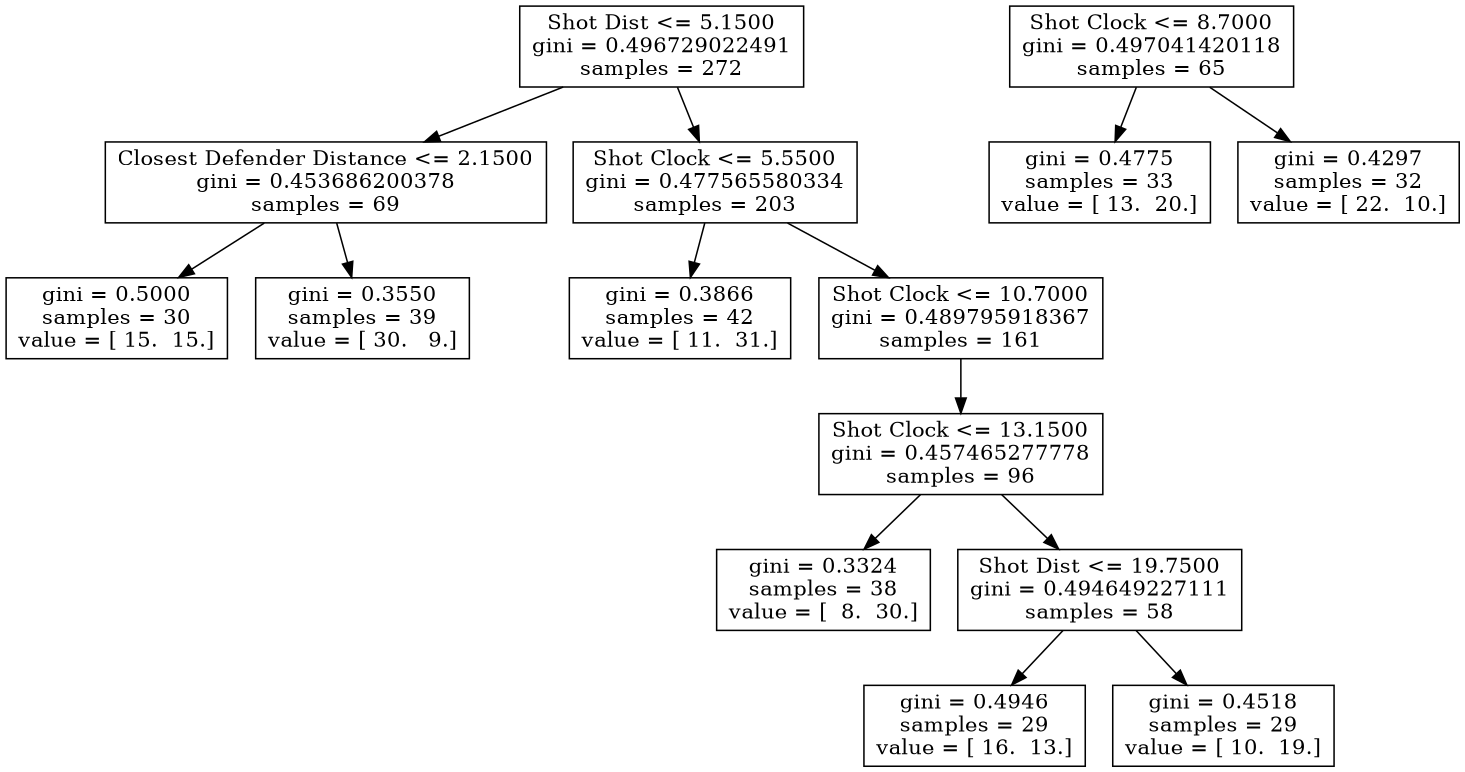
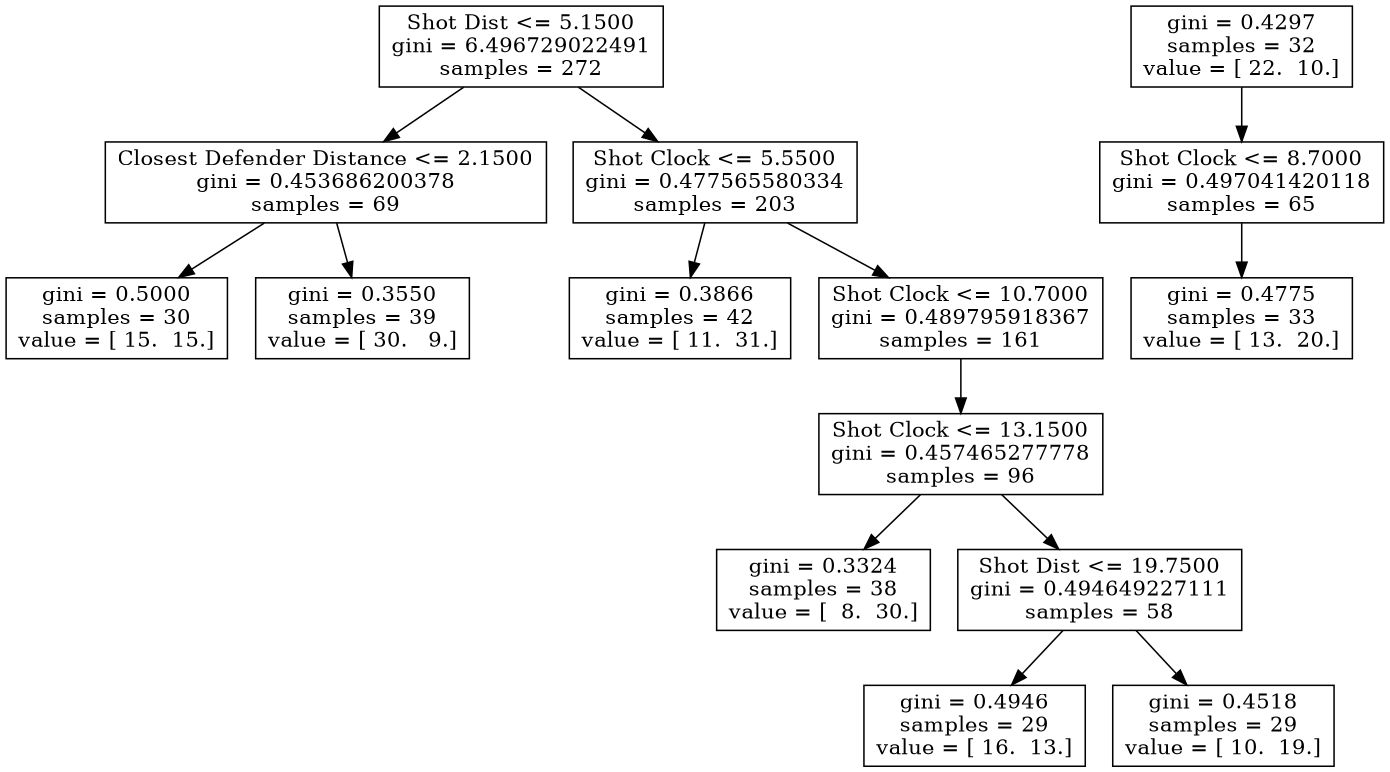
(662, 47) -> (521, 47)
(1244, 110) -> (1242, 107)
